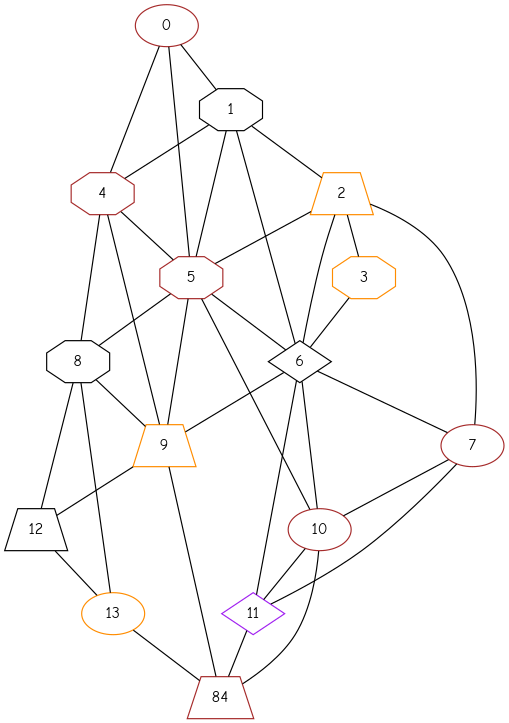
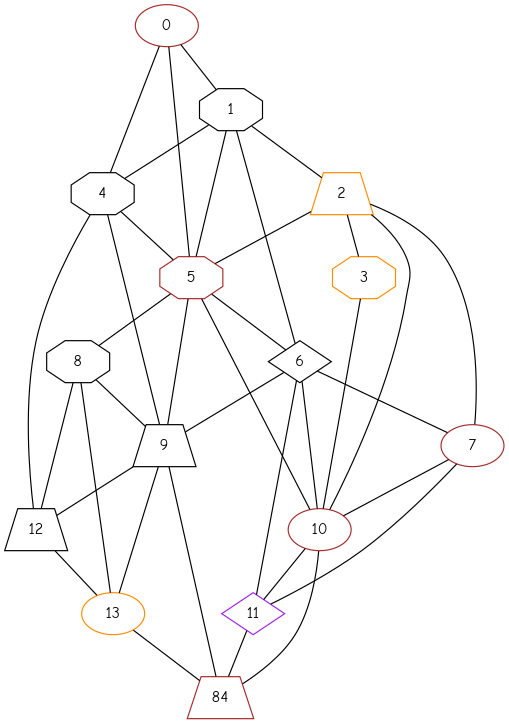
(103, 194) -> (103, 194)
(90, 278) -> (33, 356)
(317, 278) -> (391, 361)
(330, 322) -> (342, 404)
(164, 446) -> (164, 446)
none -> (139, 530)
